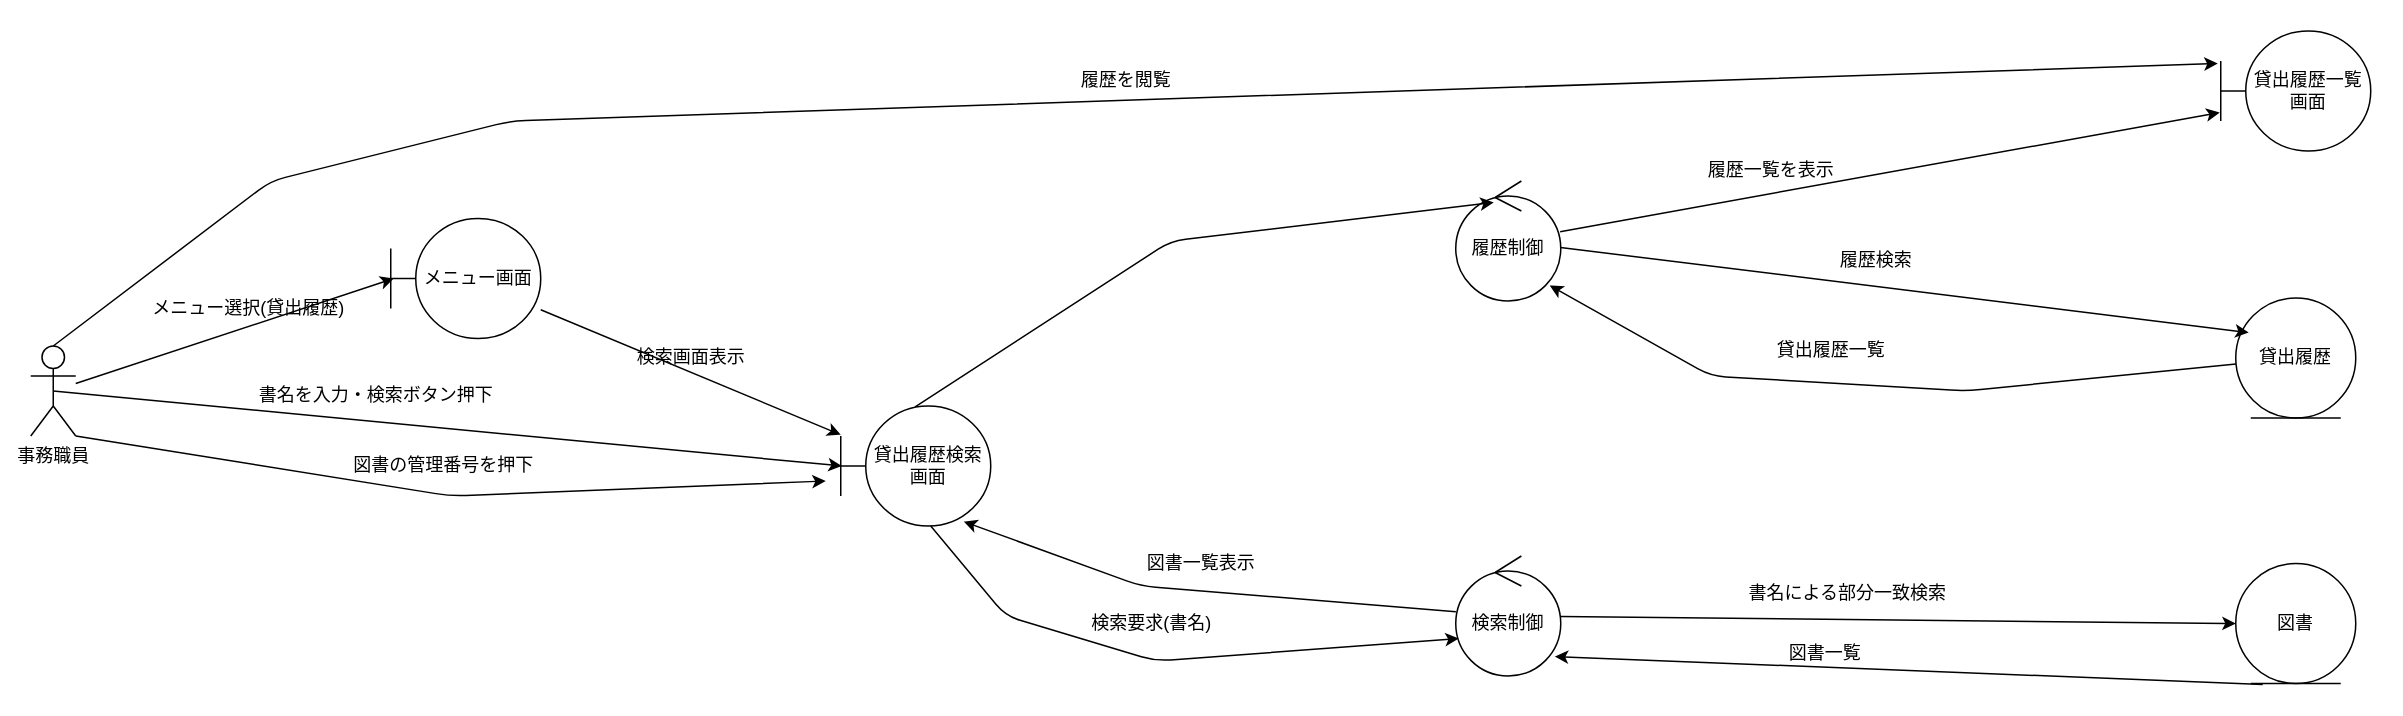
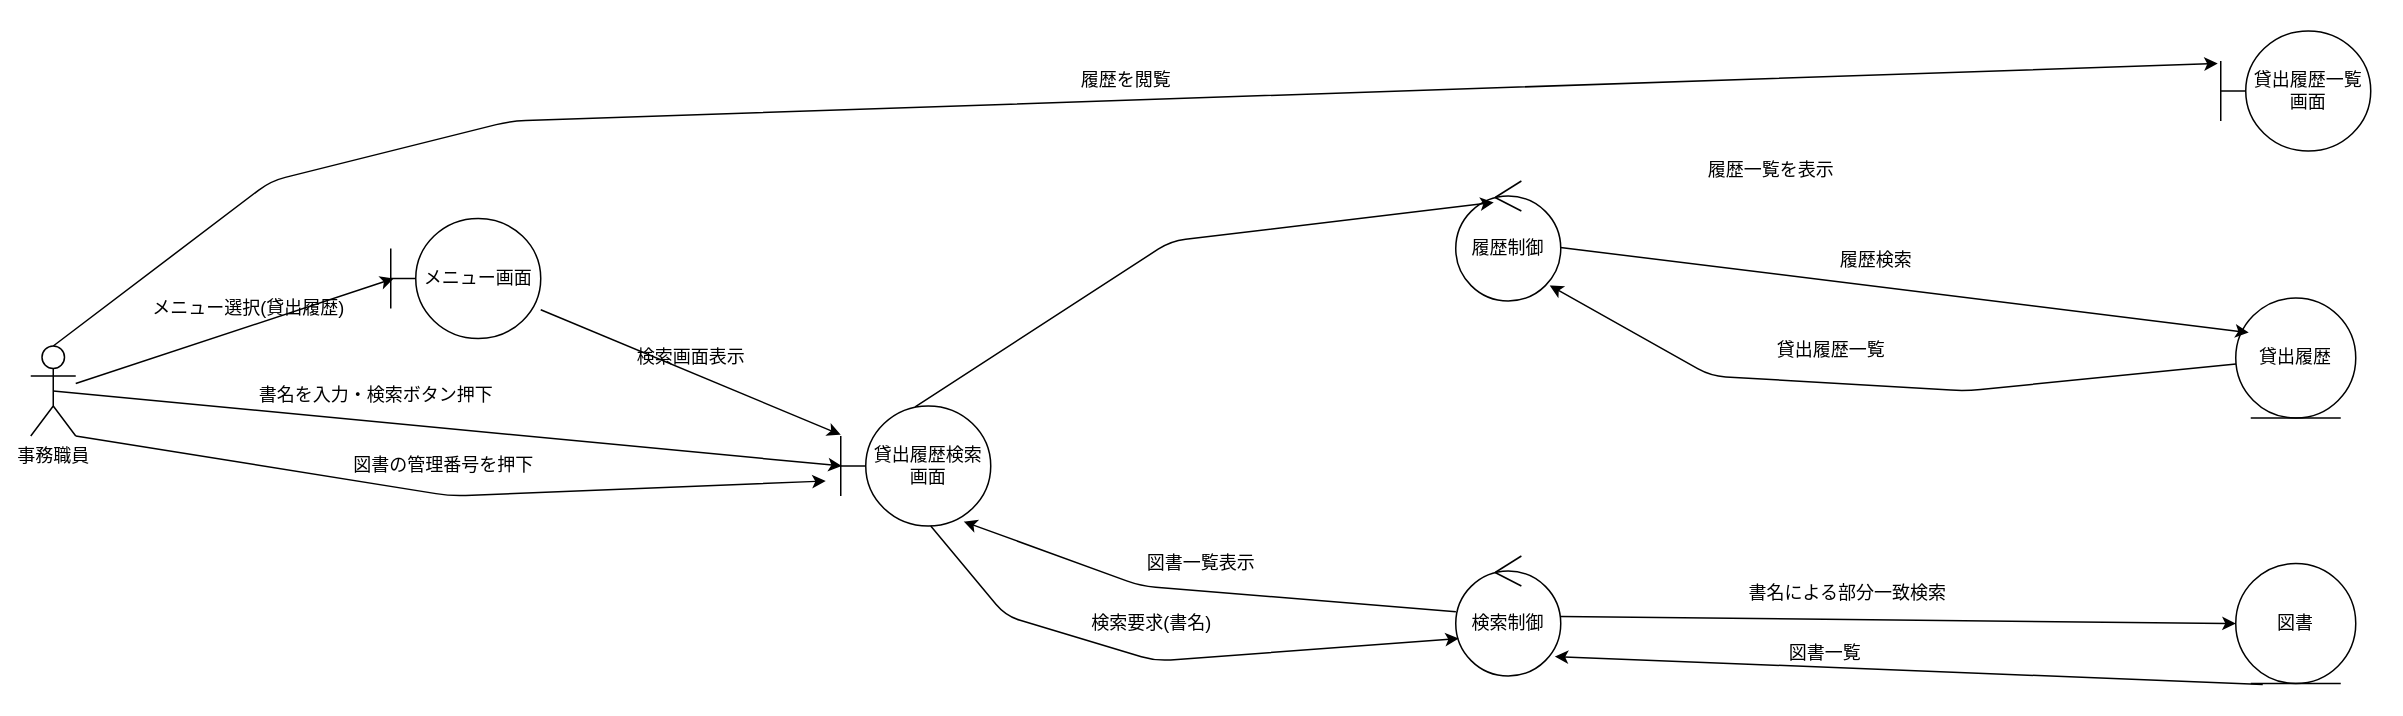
(1885, 173) -> none
